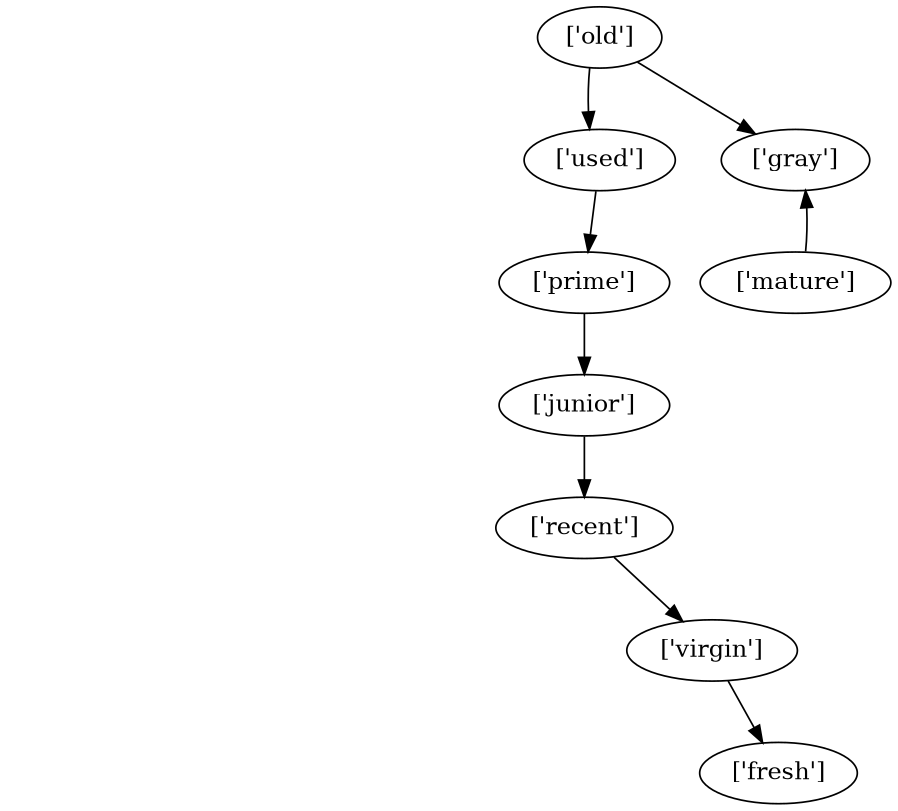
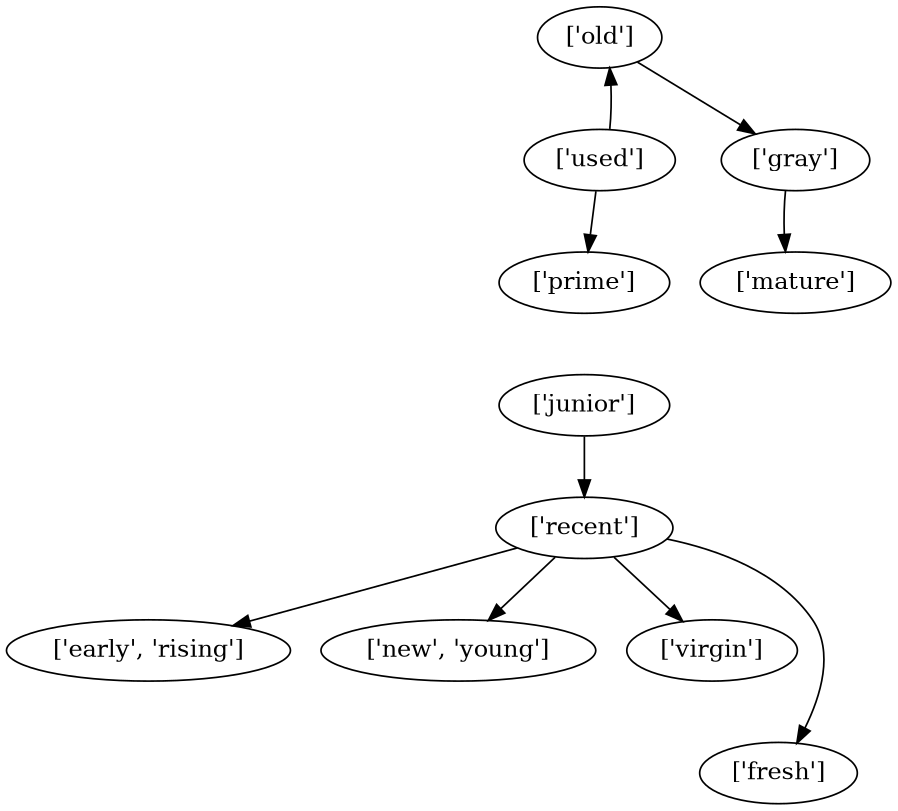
(588, 90) -> (611, 107)
(807, 230) -> (784, 212)
(584, 336) -> none
none -> (148, 650)
none -> (458, 650)
(741, 704) -> (794, 598)
